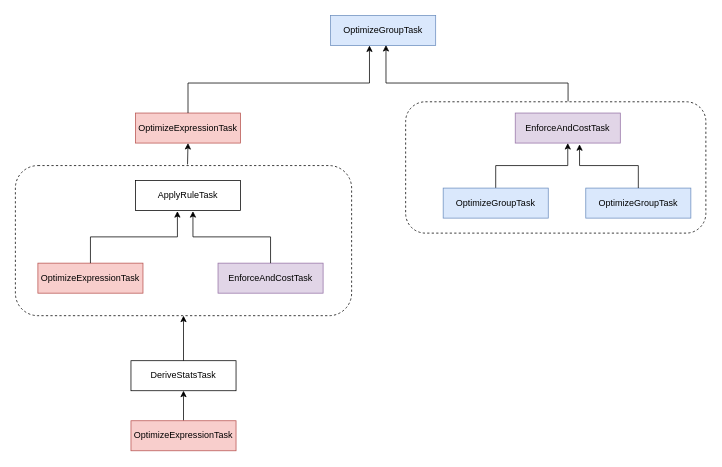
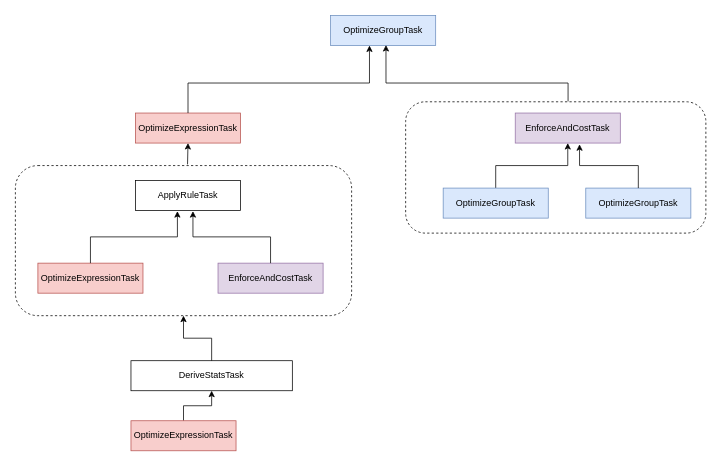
(183, 375) -> (212, 375)
